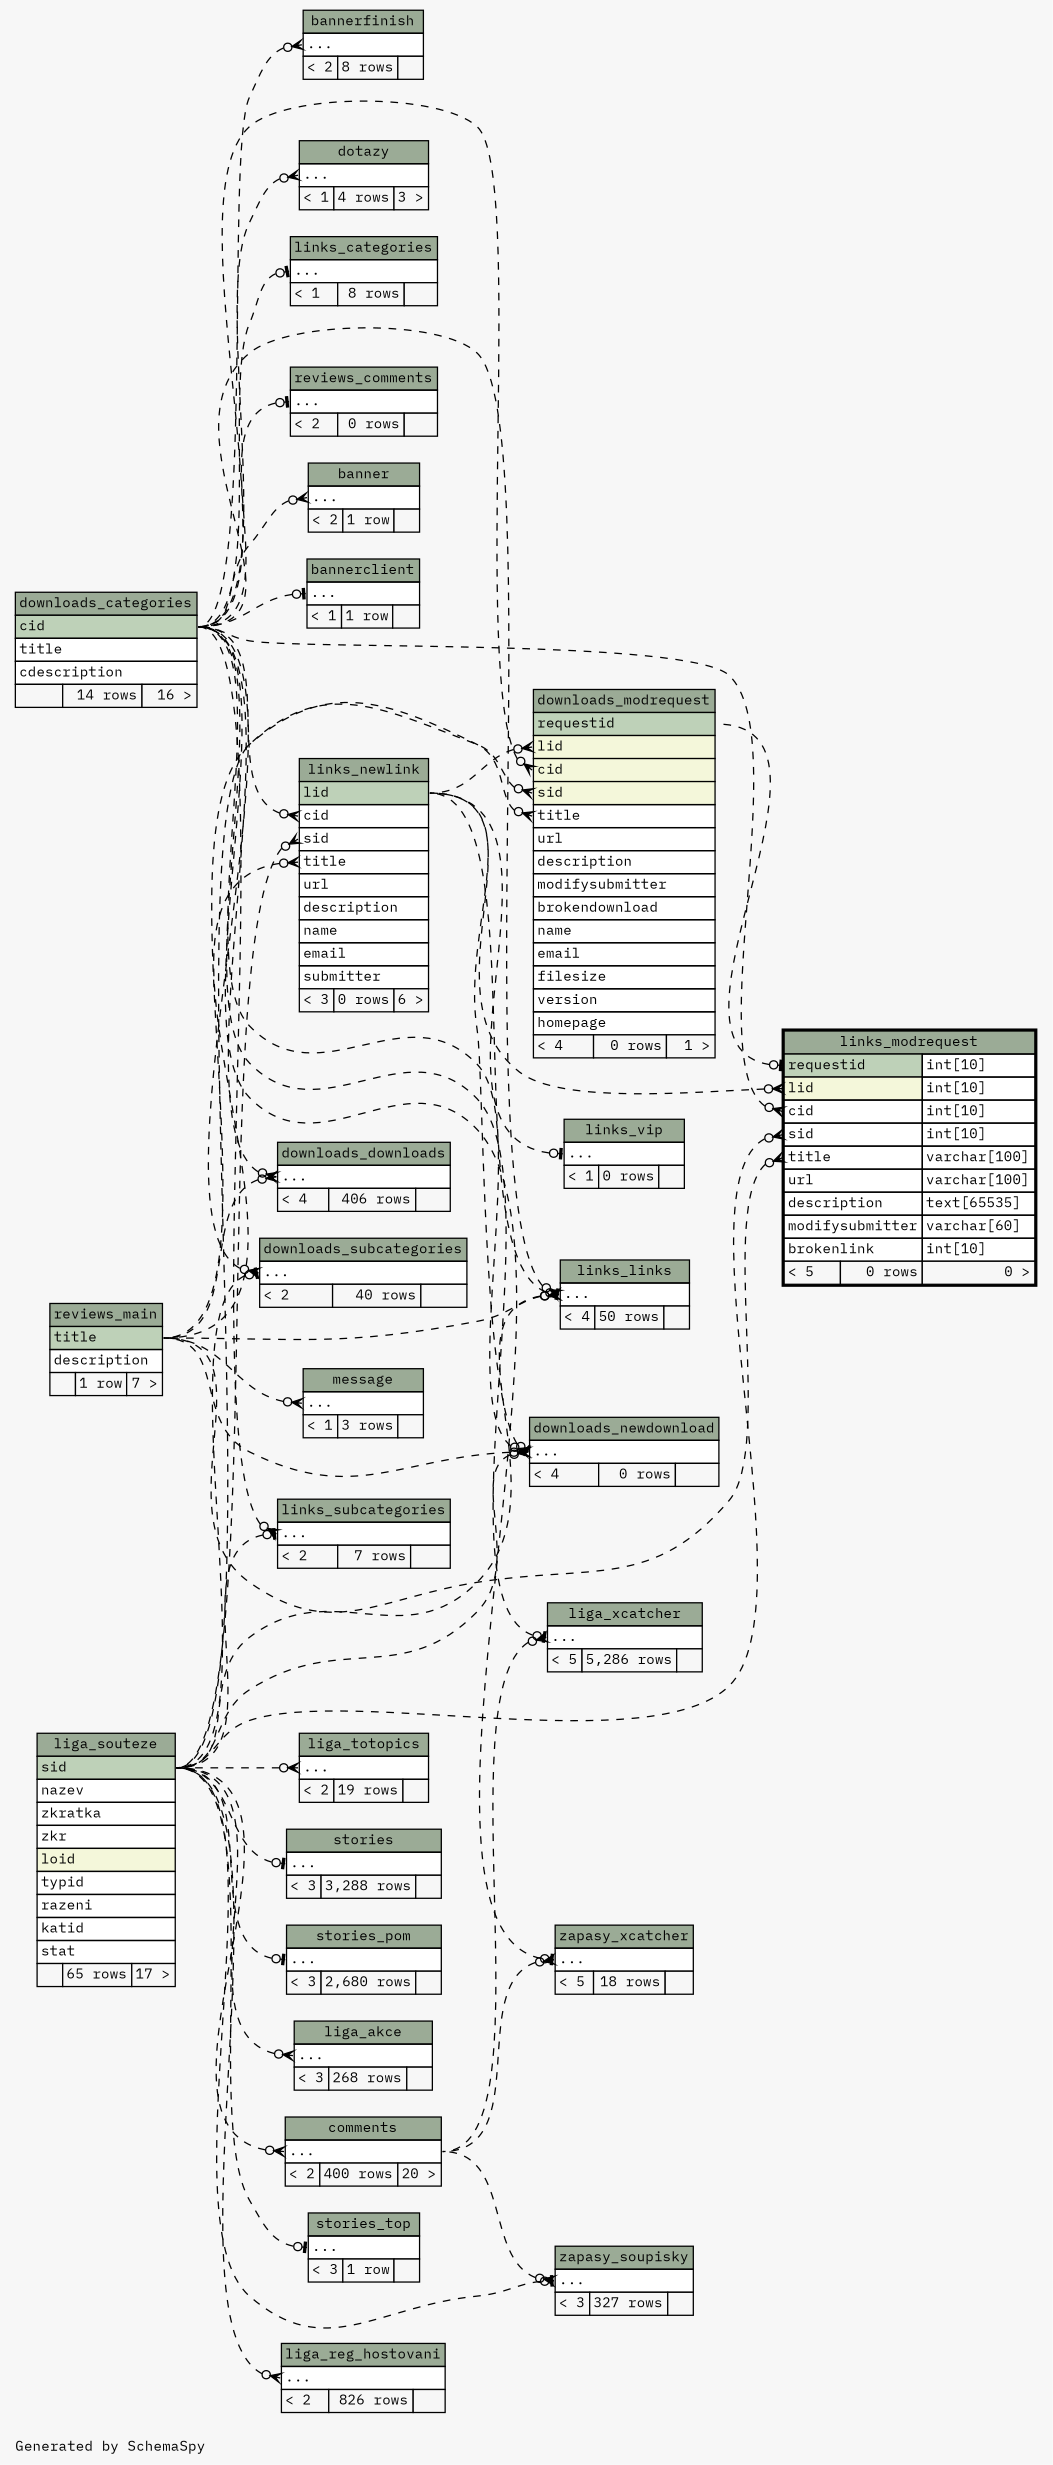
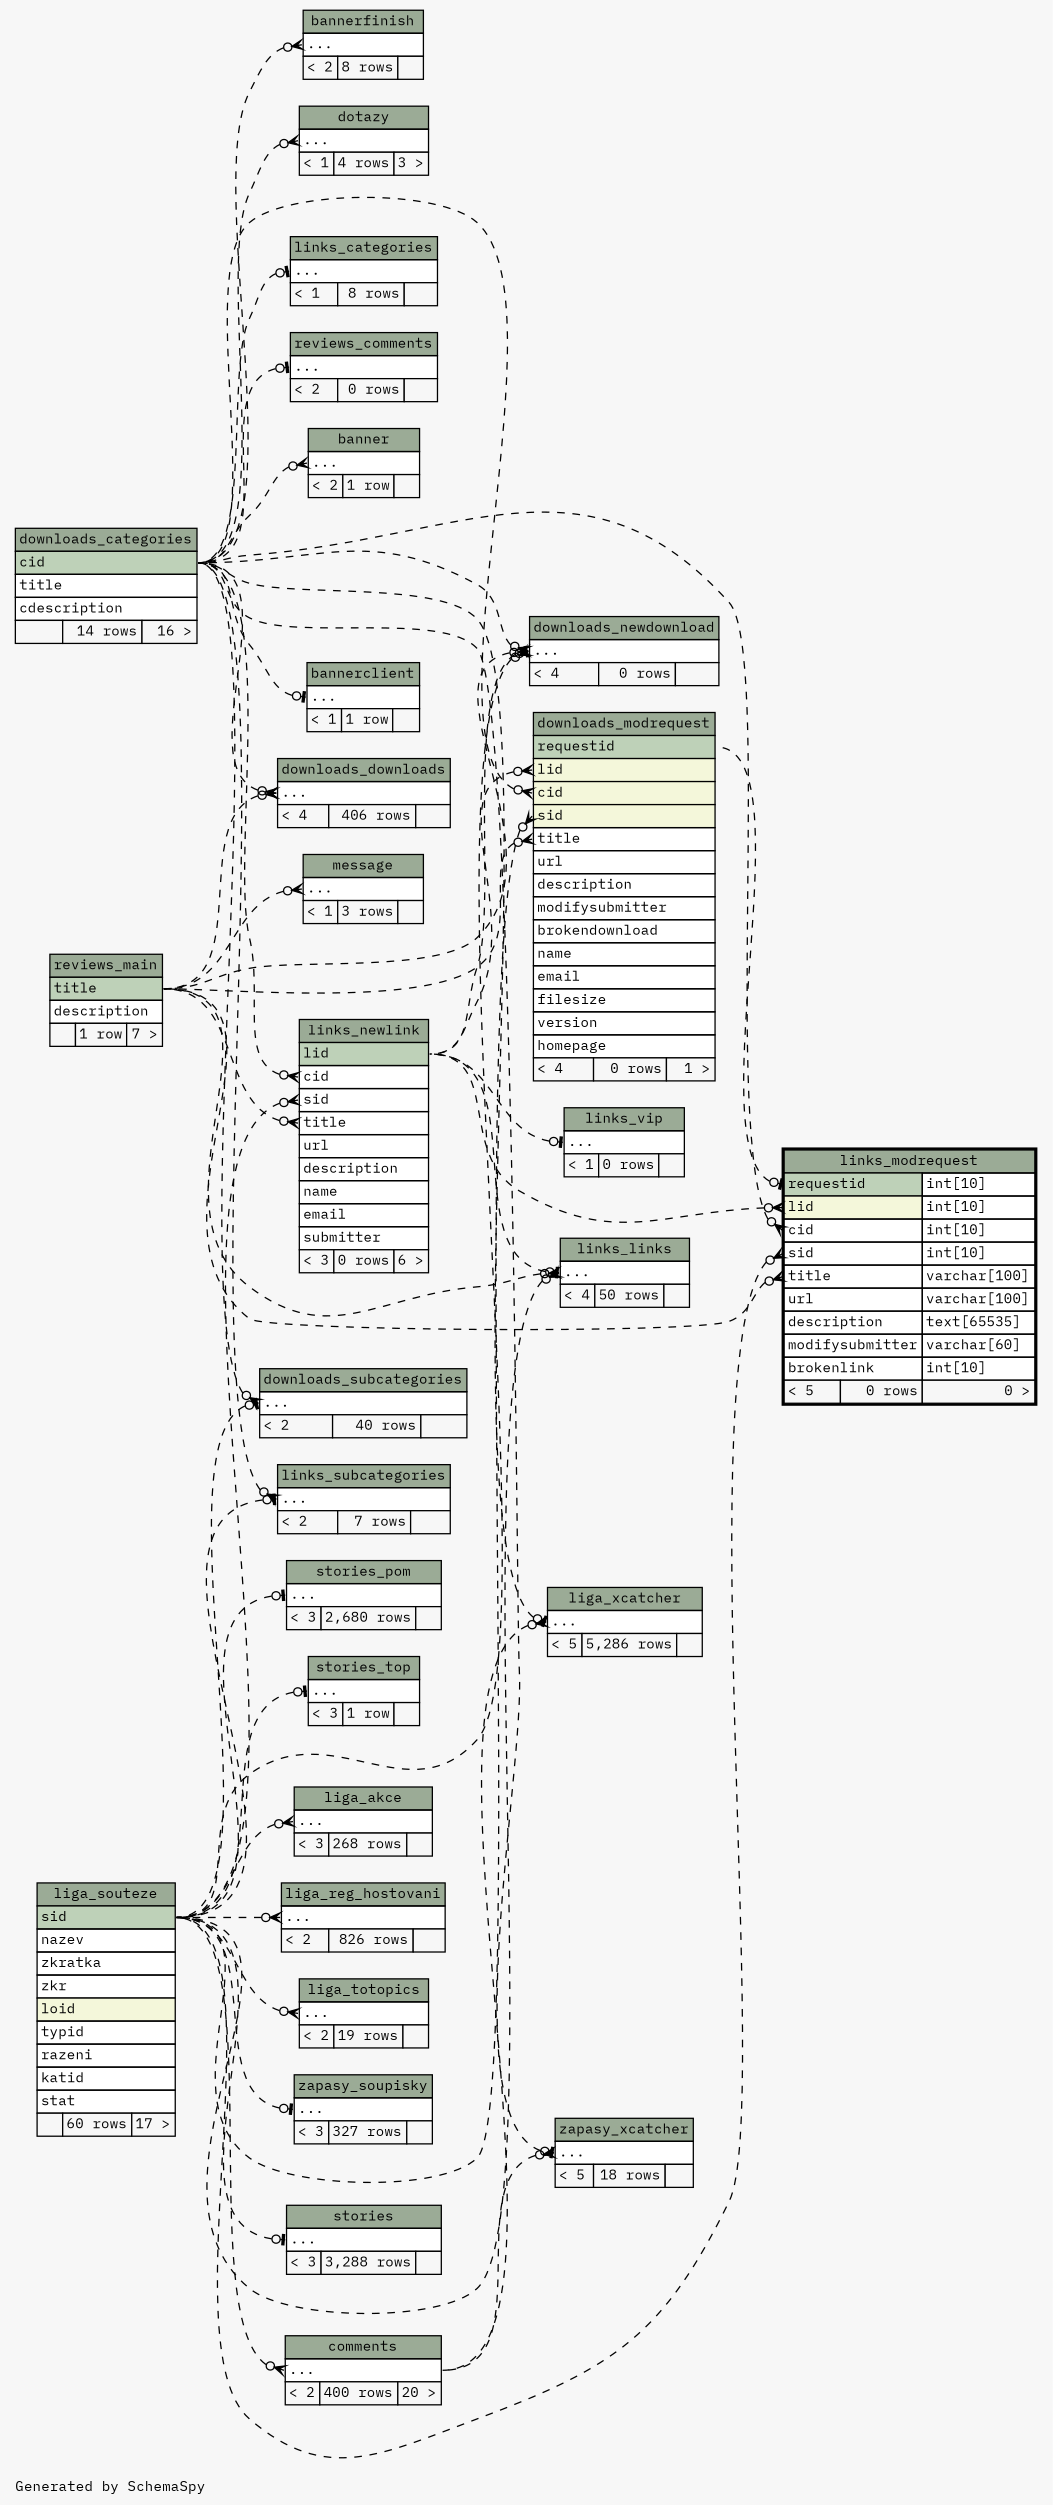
(507, 544) -> none
(97, 1974) -> (97, 2124)
(496, 2207) -> none
